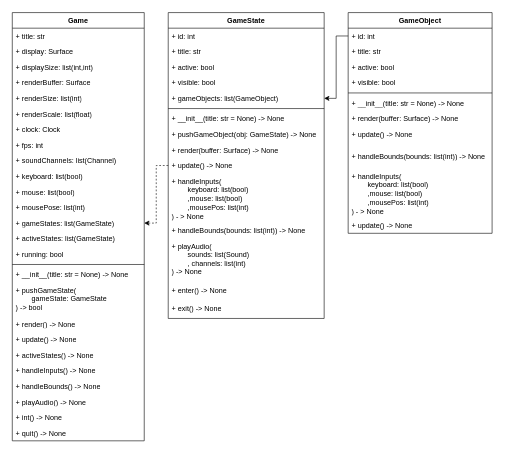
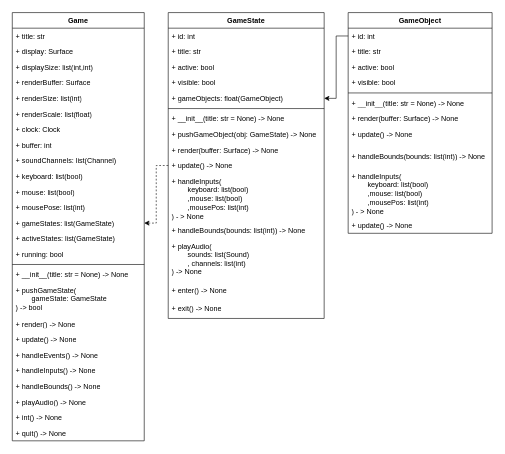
(230, 99) -> (233, 99)
(32, 146) -> (38, 146)
(61, 356) -> (61, 356)
